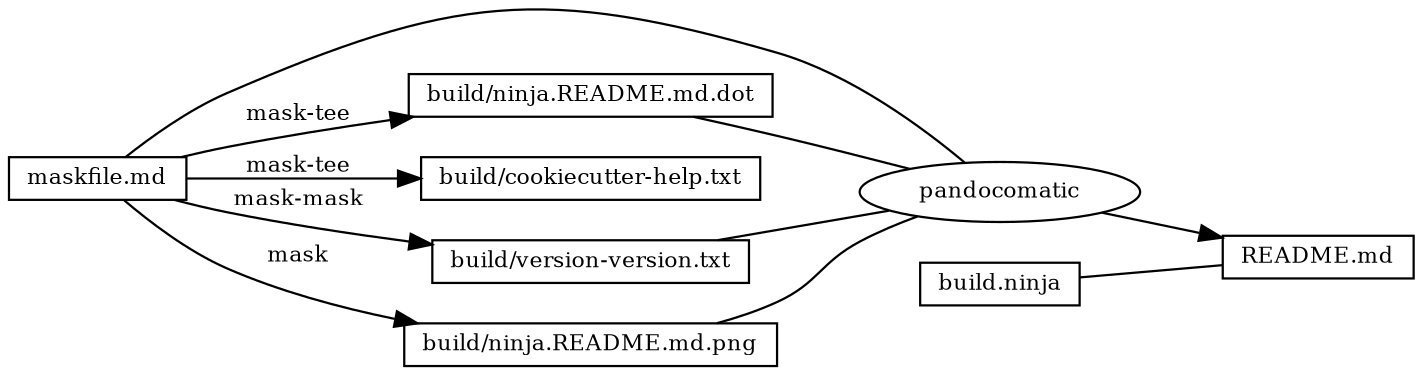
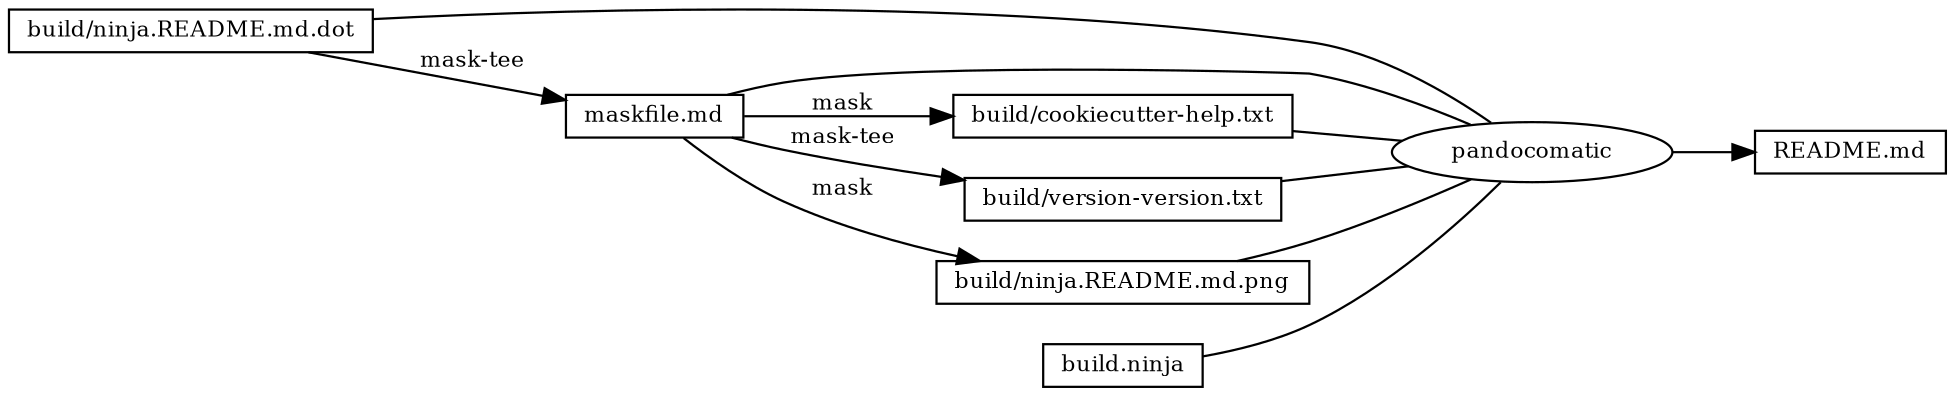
(285, 136) -> (426, 74)
none -> (1347, 136)
(295, 166) -> (840, 104)
(295, 200) -> (840, 138)
(1151, 271) -> (1365, 293)
